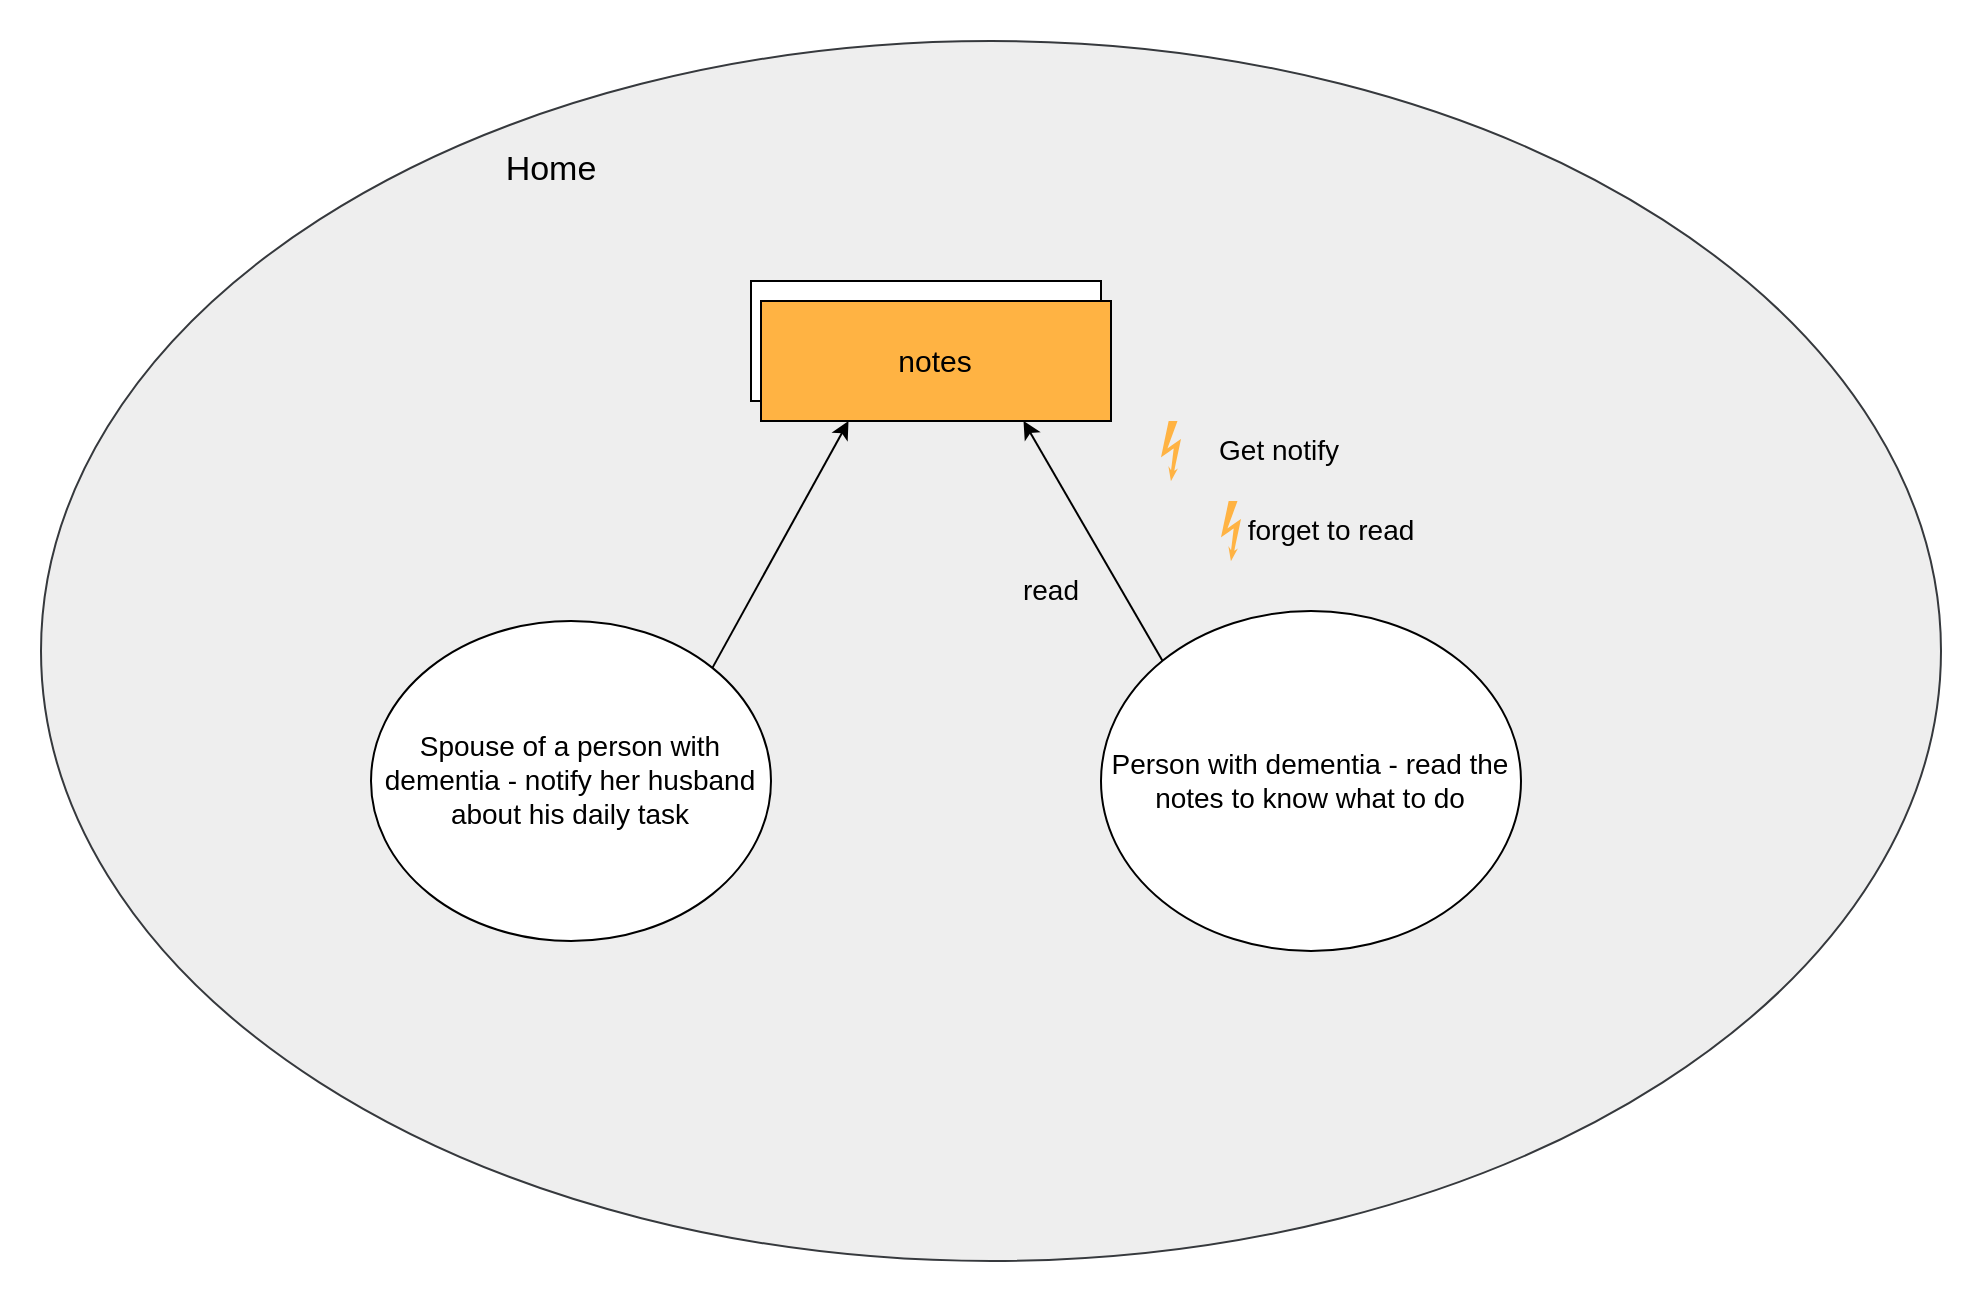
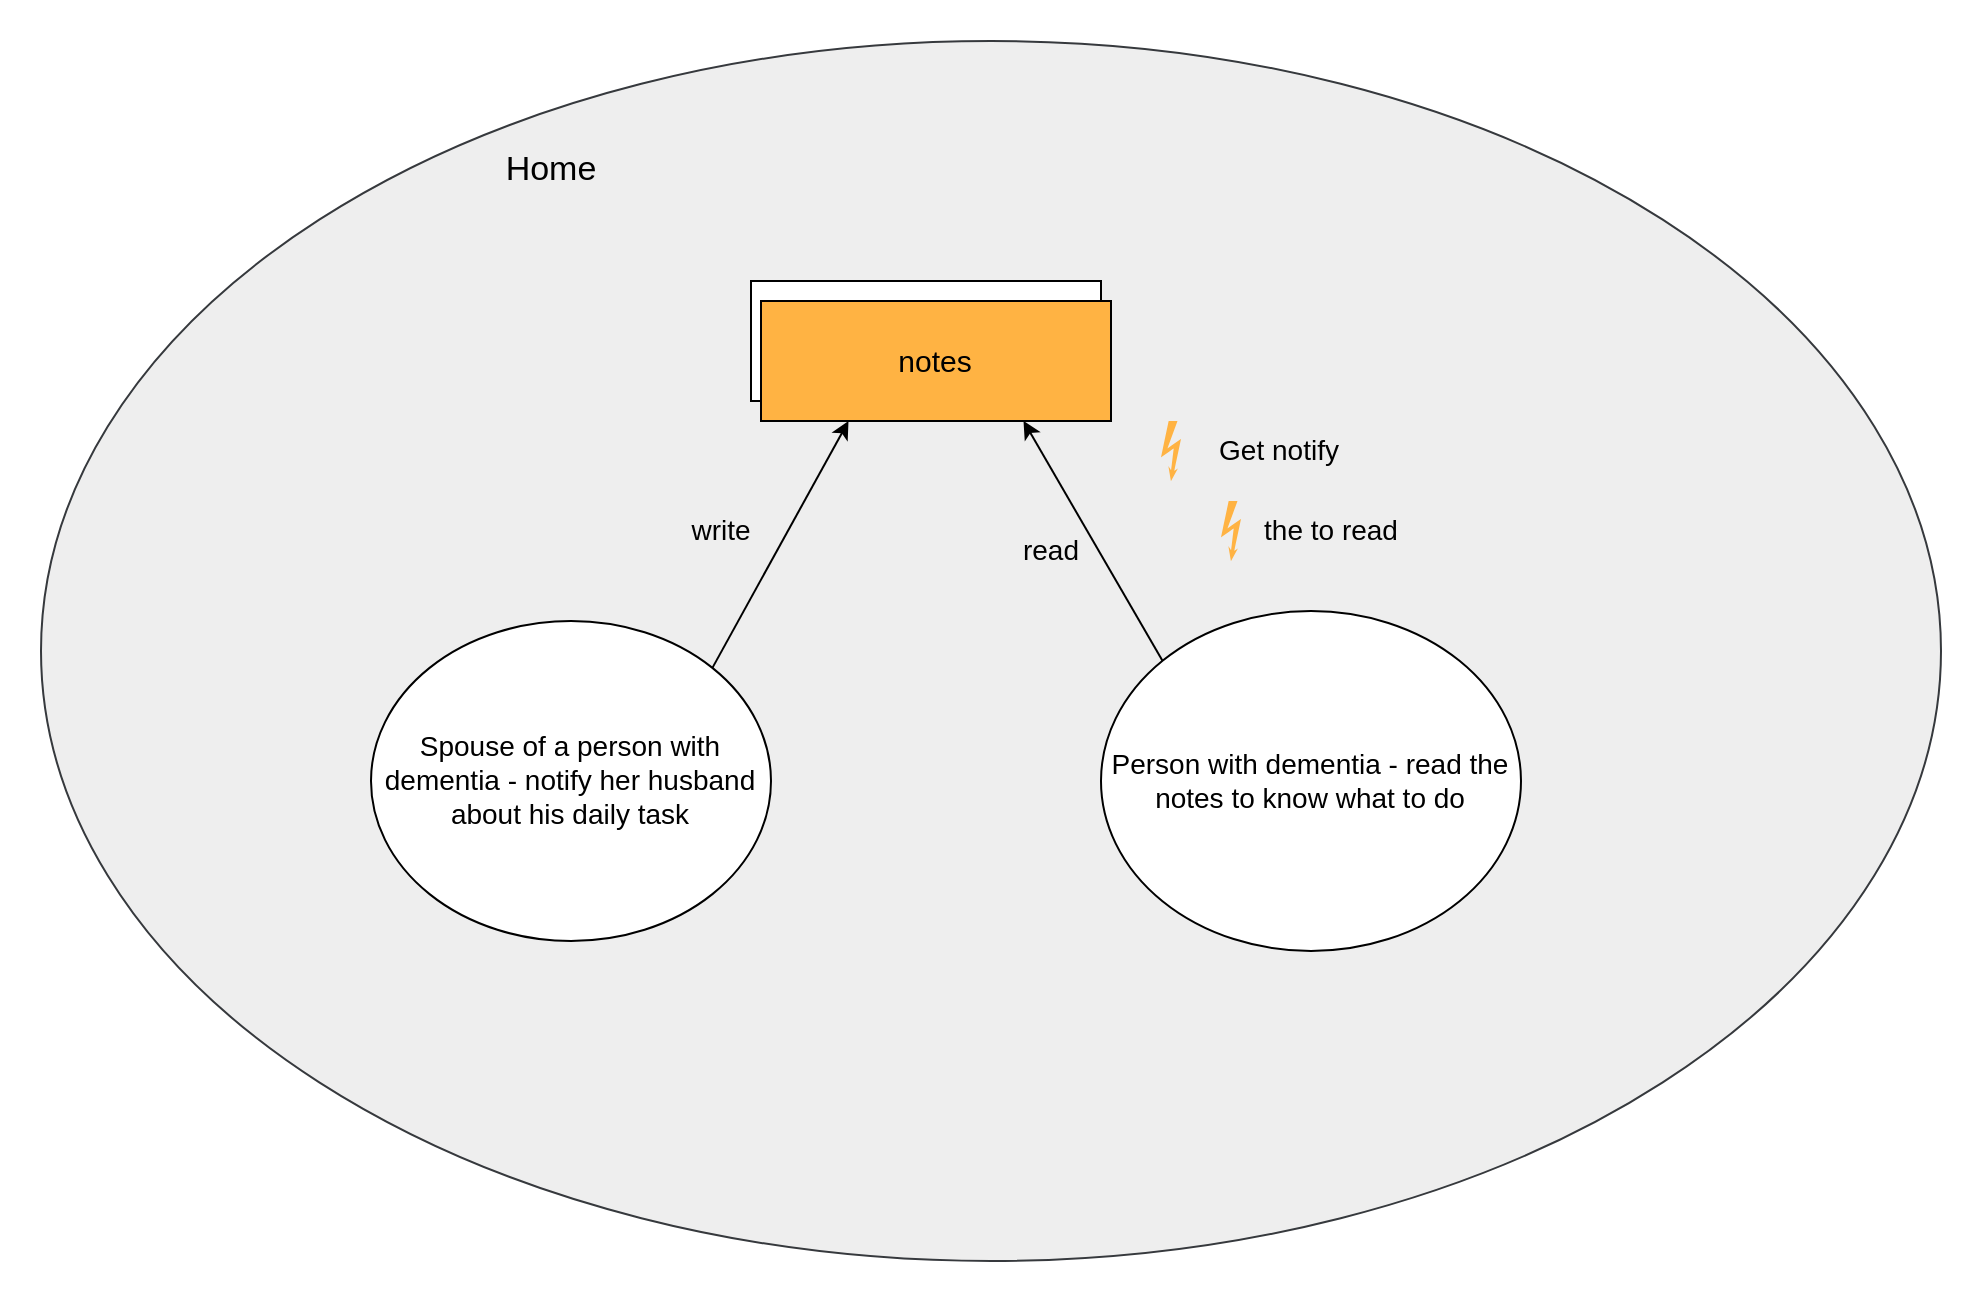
none -> (721, 531)
(1332, 531) -> (1332, 531)
(1051, 591) -> (1051, 551)
